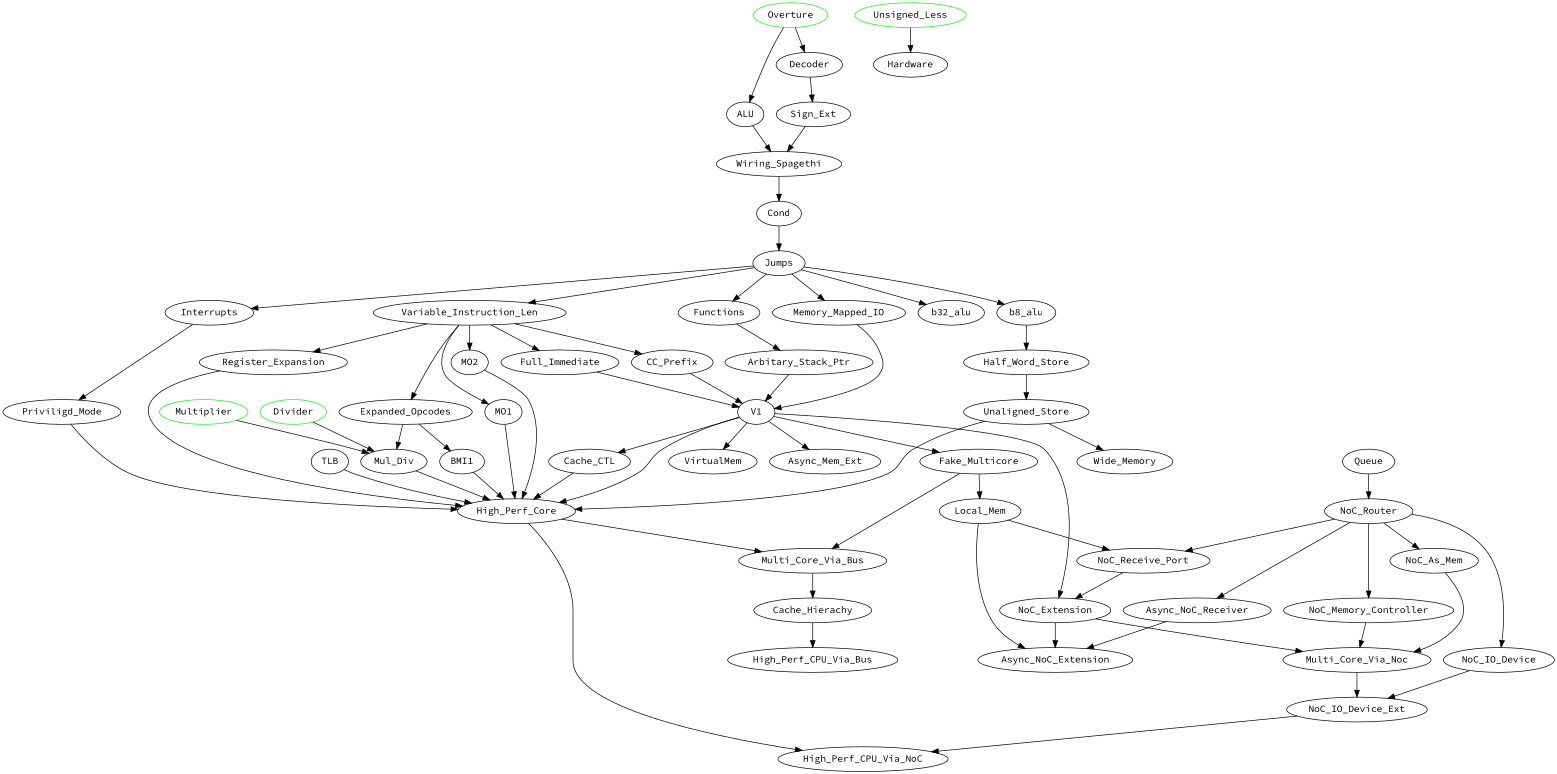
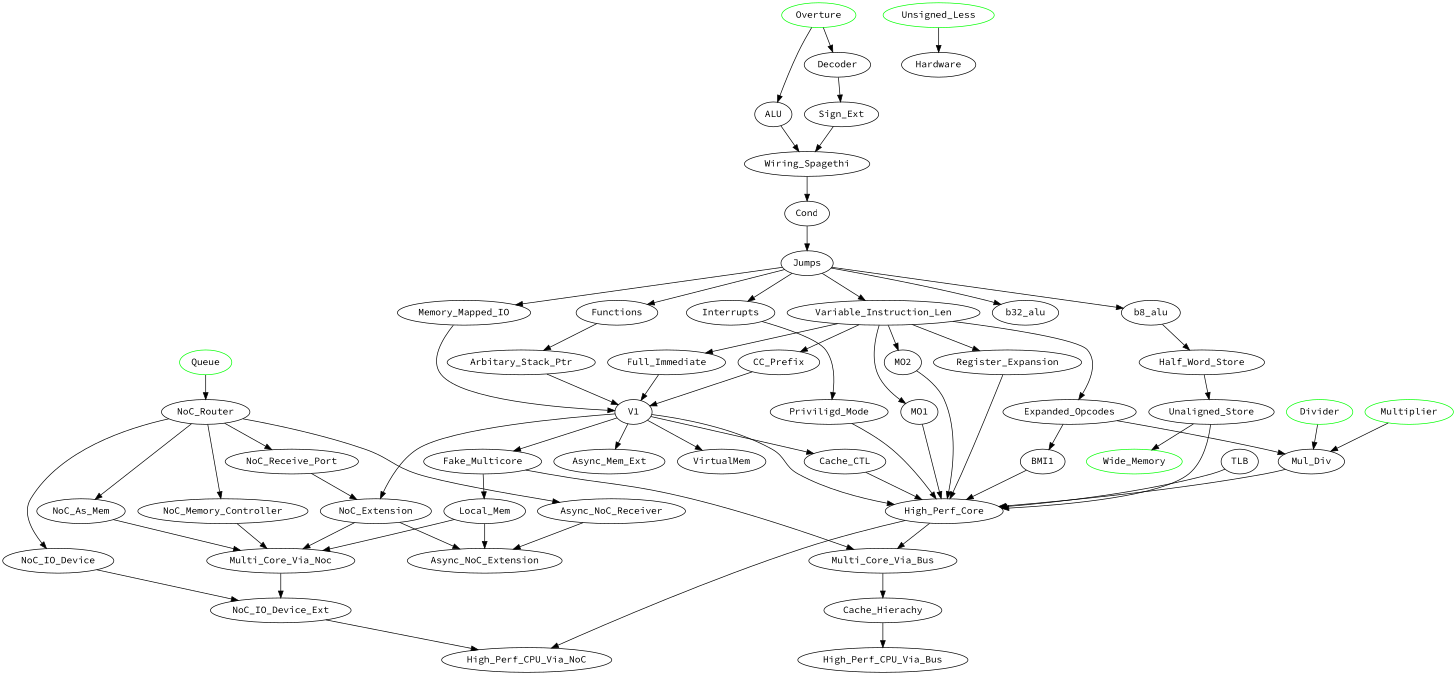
(1125, 462) -> (1134, 462)
(1369, 462) -> (206, 362)
(1056, 534) -> (392, 534)
